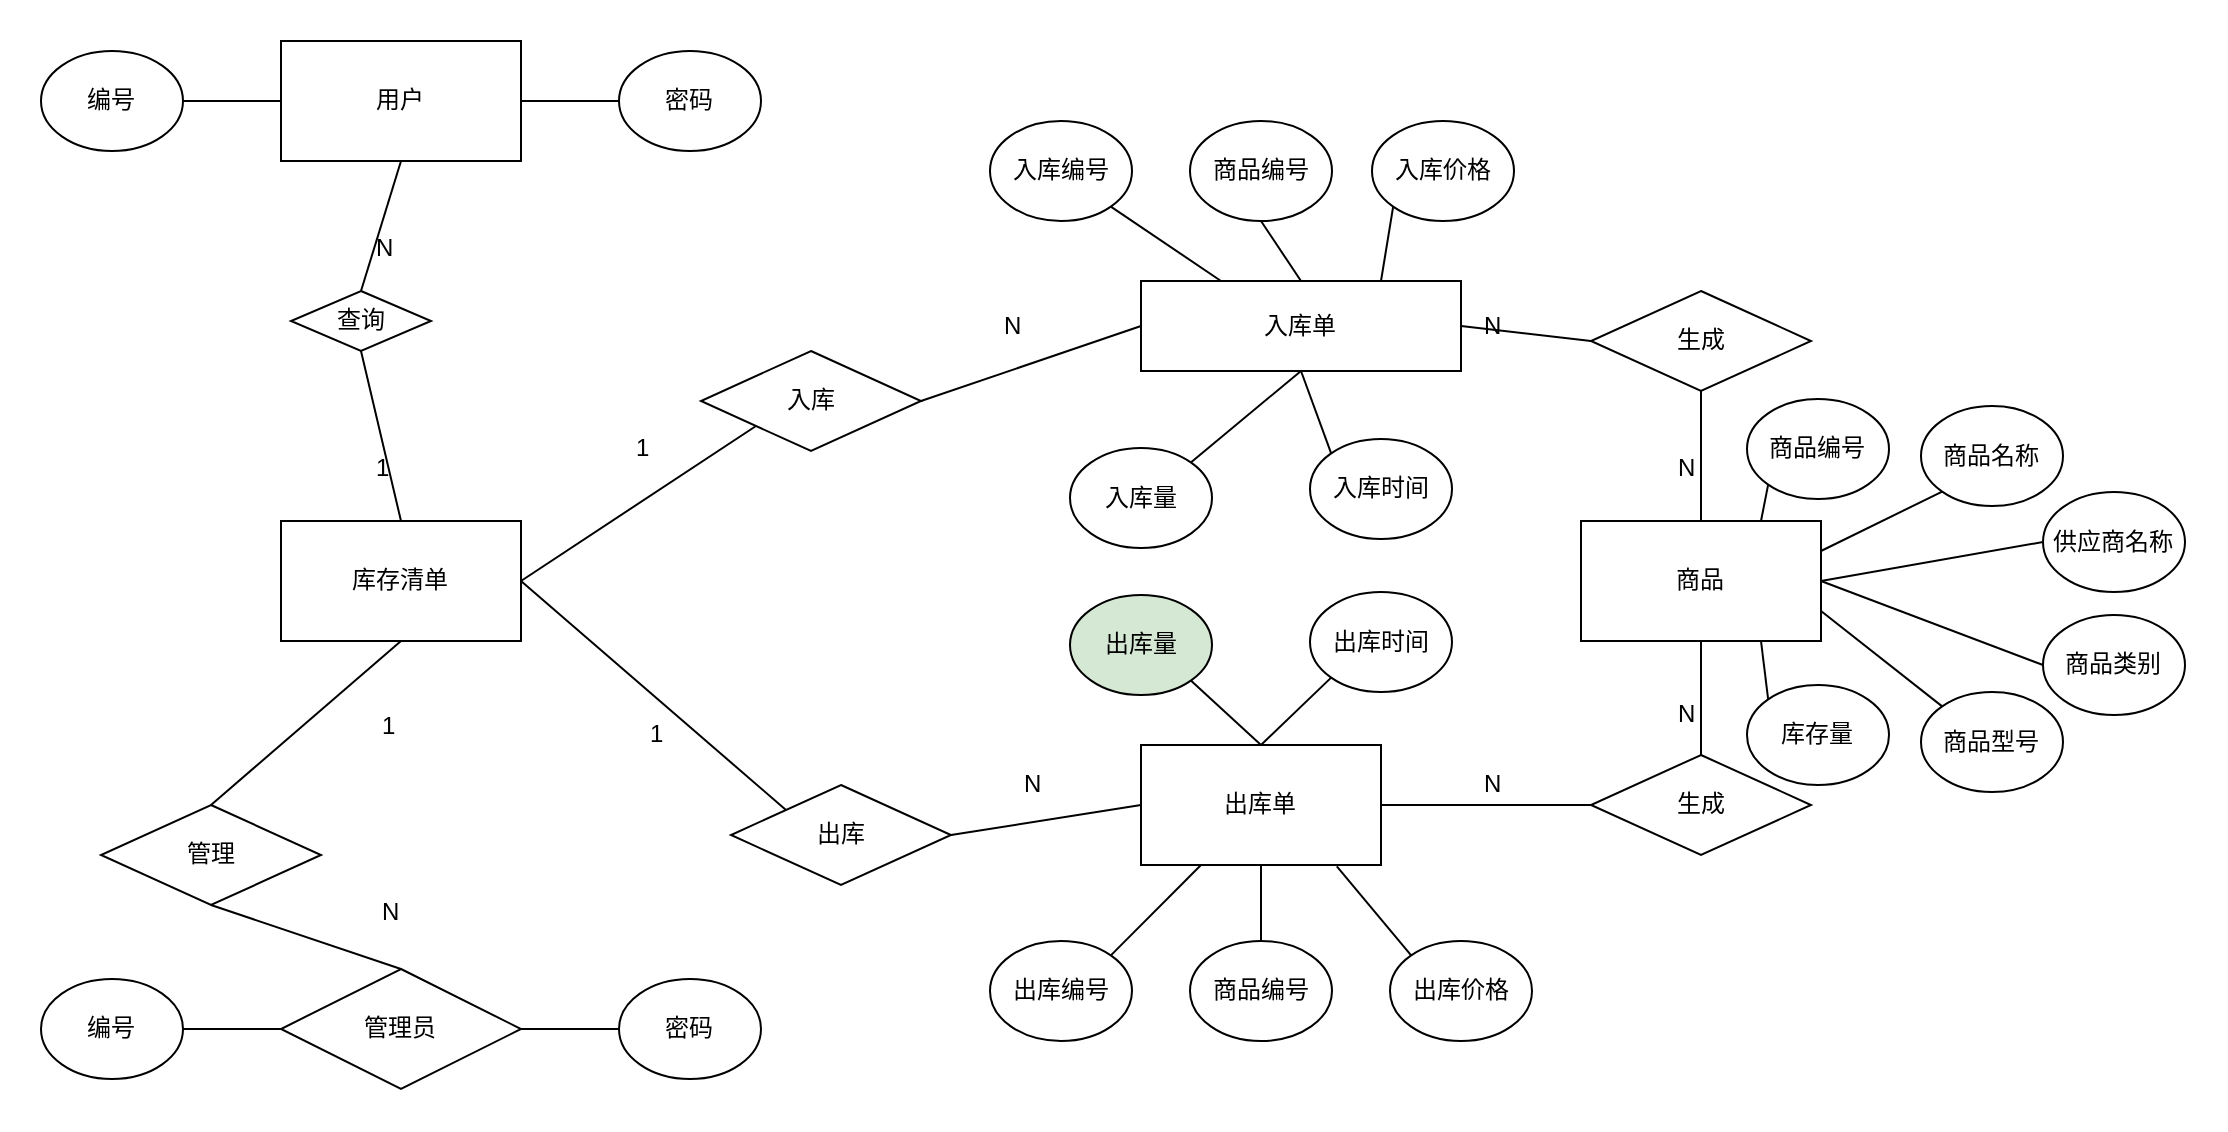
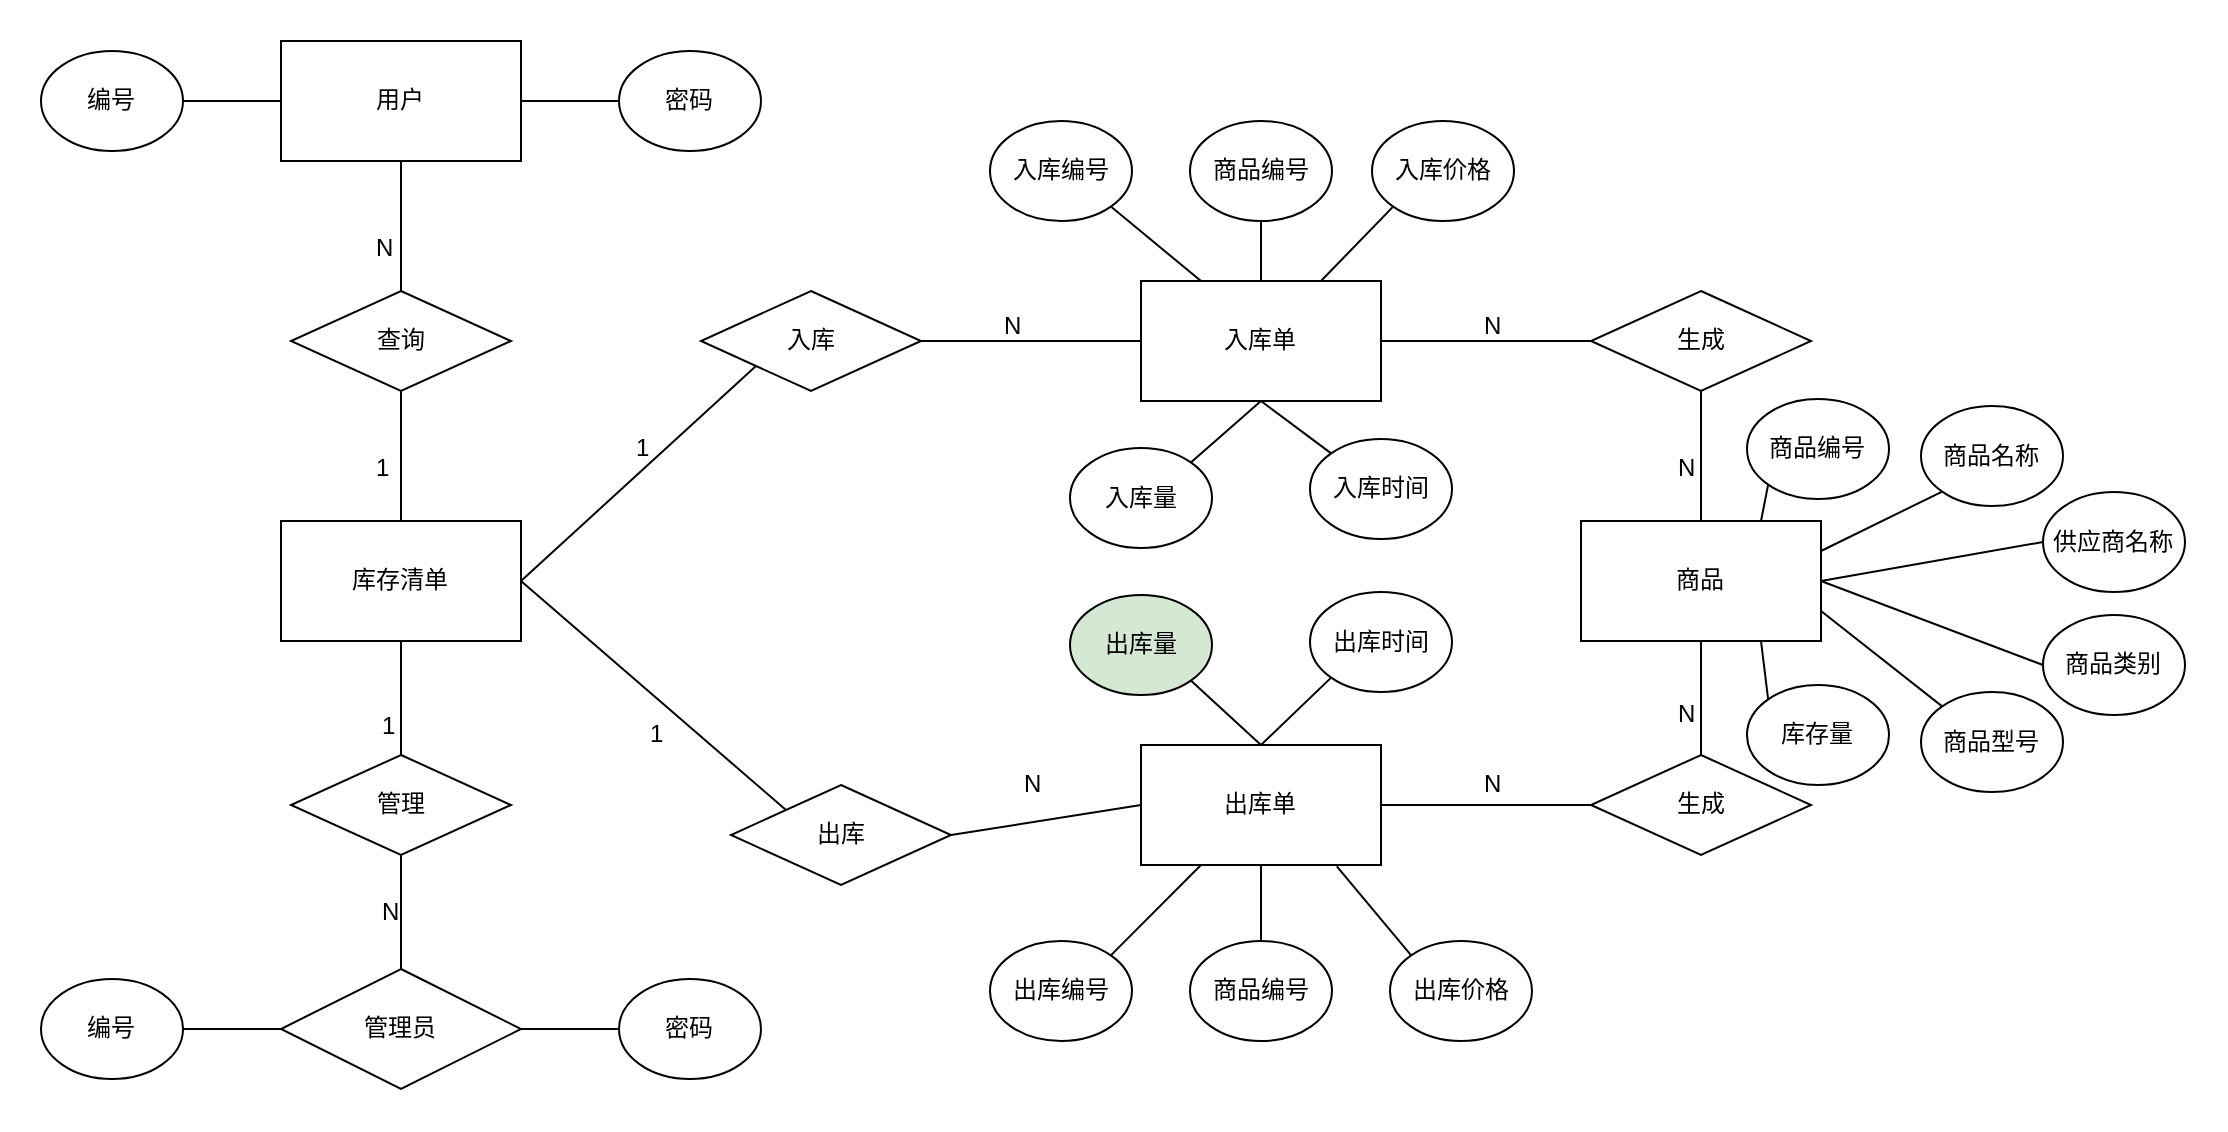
(361, 321) -> (401, 341)
(1301, 326) -> (1261, 341)
(811, 401) -> (811, 341)
(211, 855) -> (401, 805)
